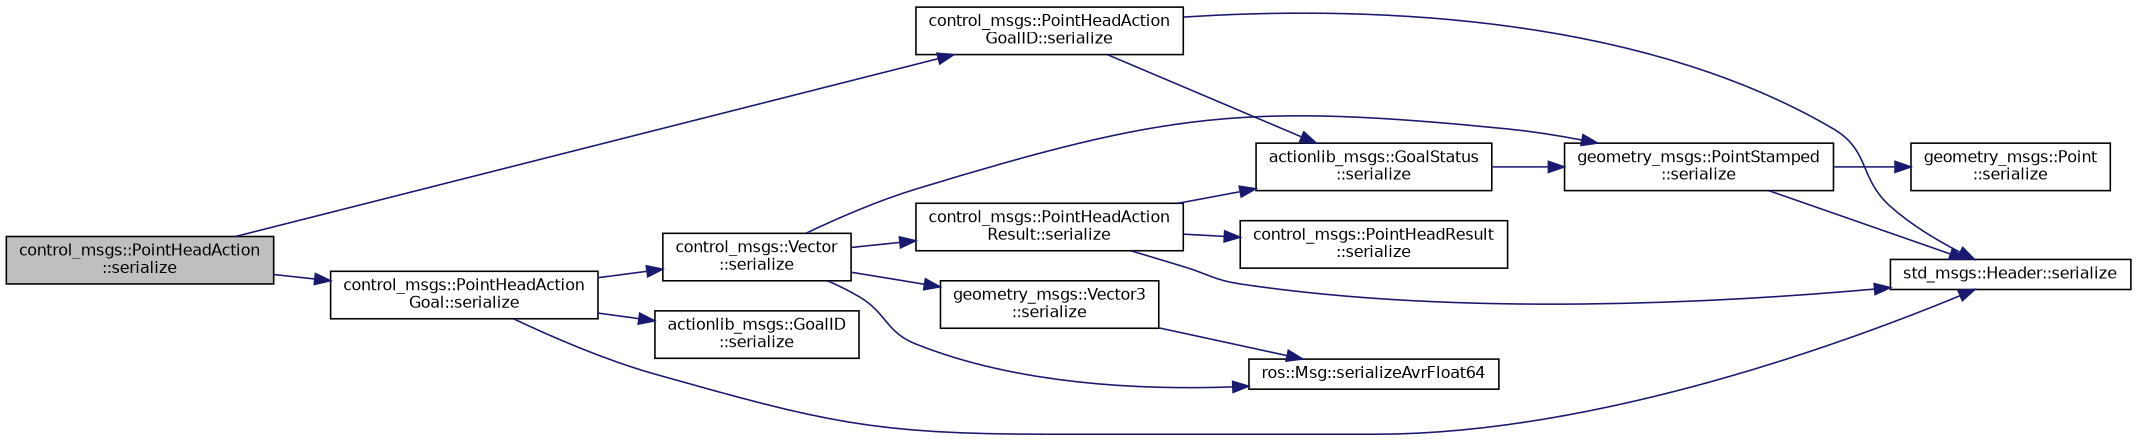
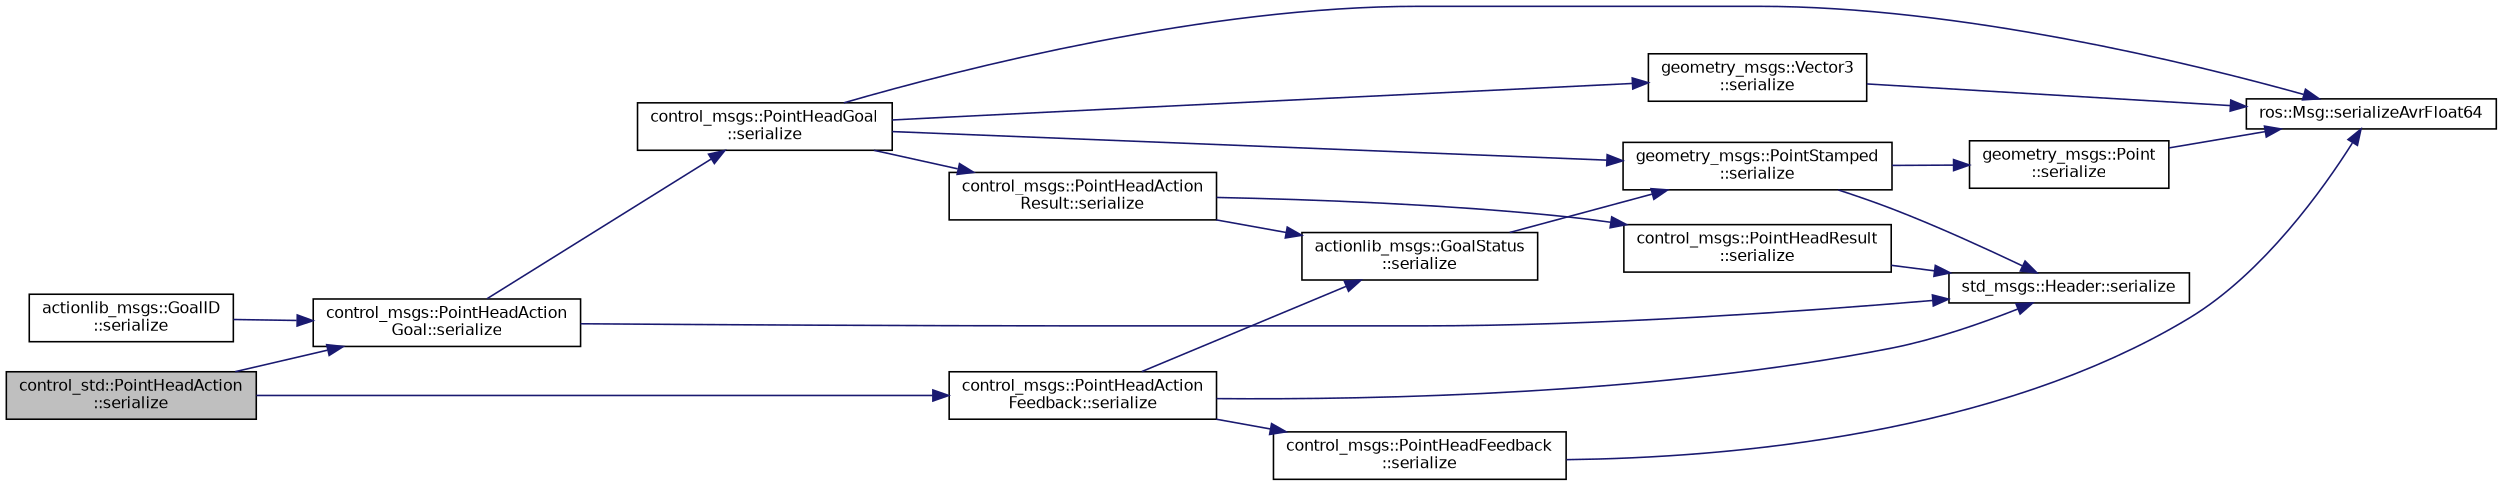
(1050, 31) -> (1083, 395)
none -> (2217, 140)
(757, 257) -> (765, 127)
(140, 260) -> (131, 395)
(1500, 304) -> (1913, 268)
(618, 316) -> (265, 320)
none -> (1420, 456)
